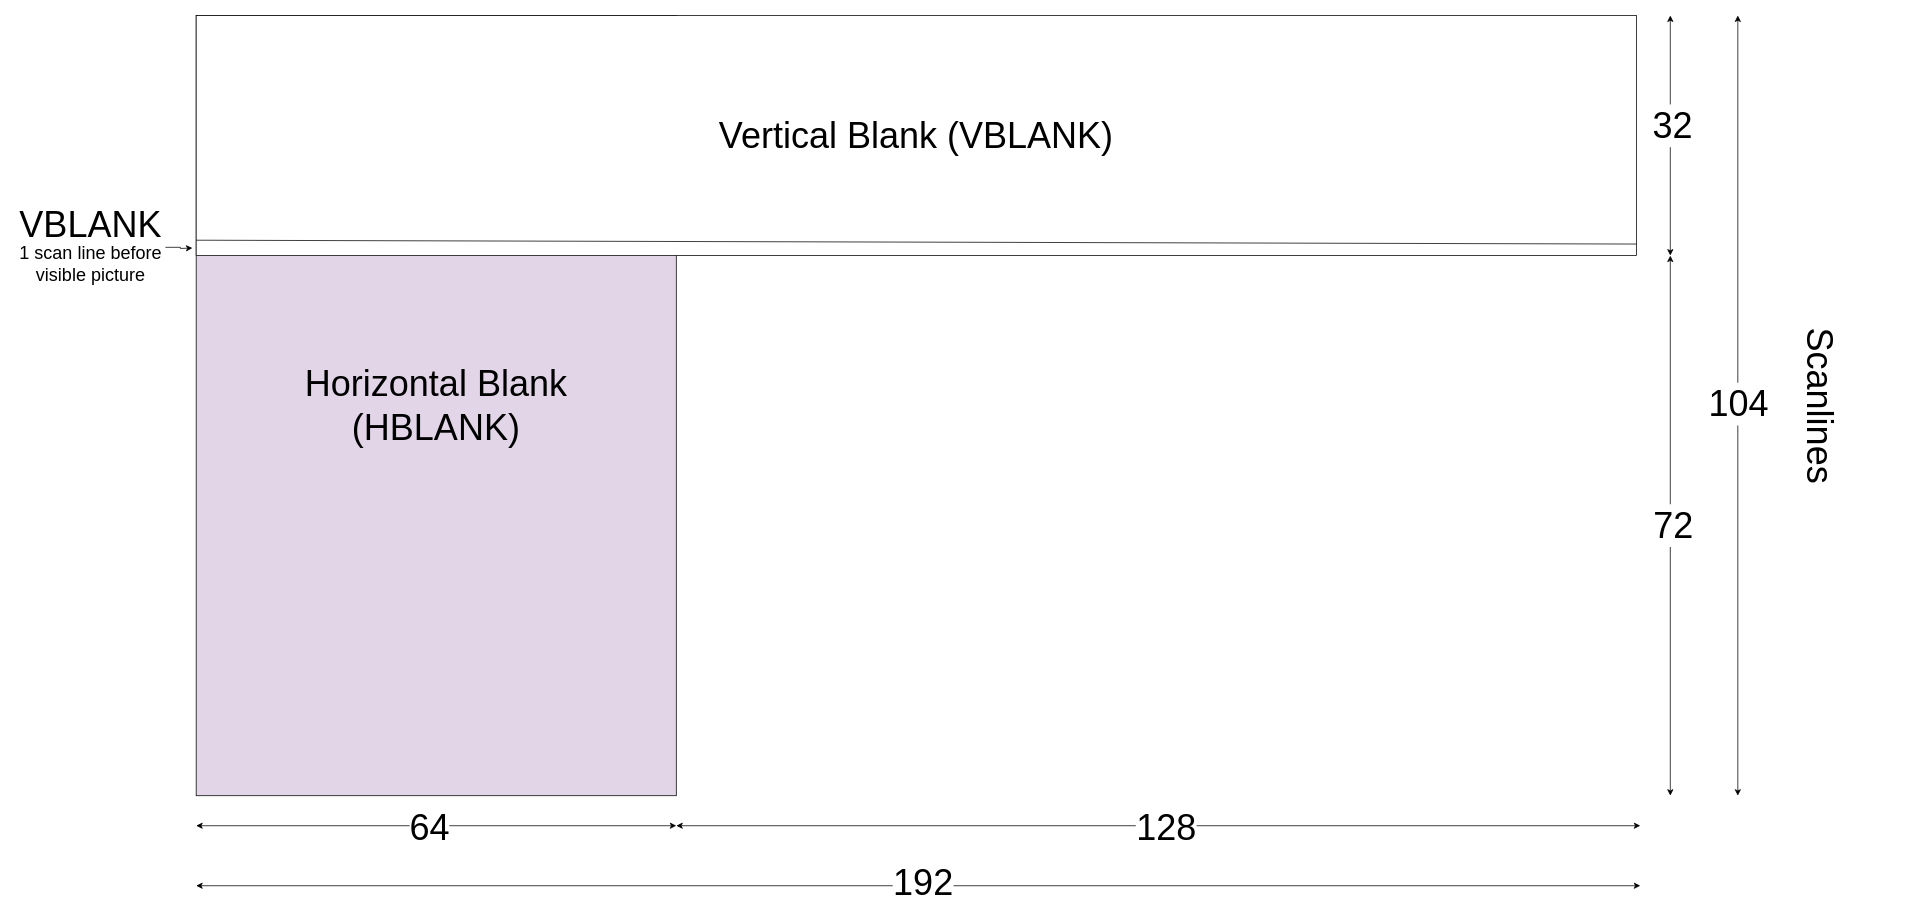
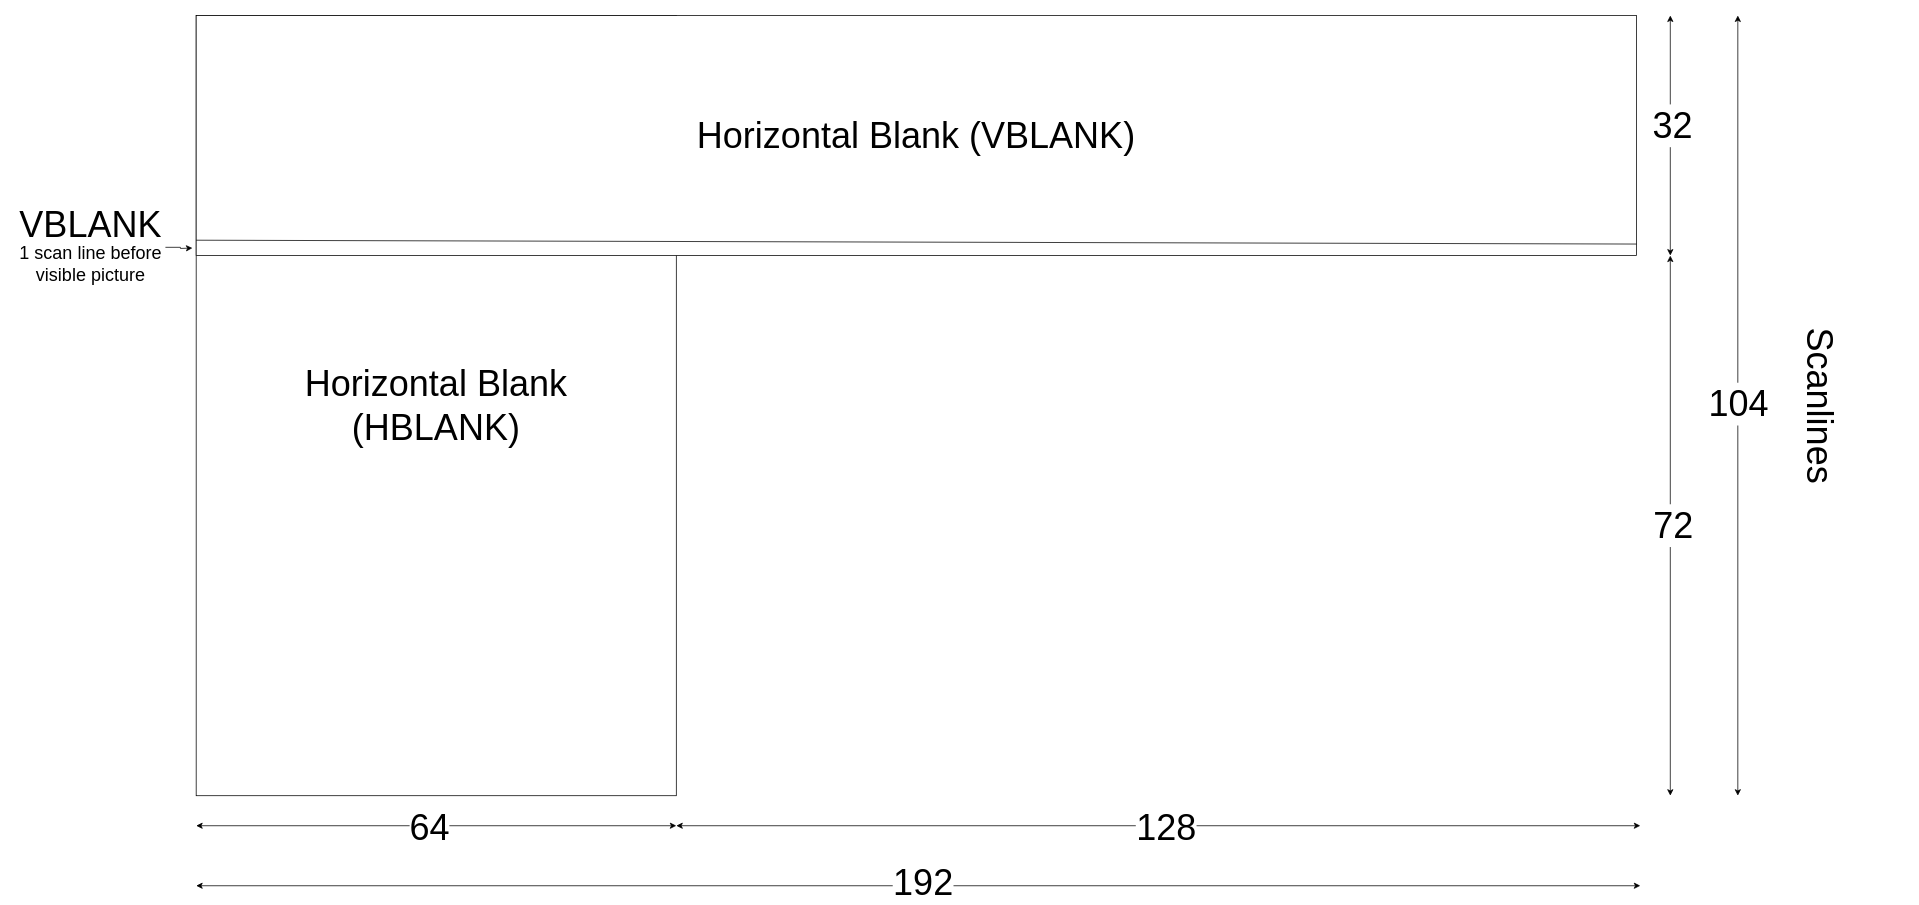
(916, 135) -> (916, 135)
(436, 405) -> (436, 405)
